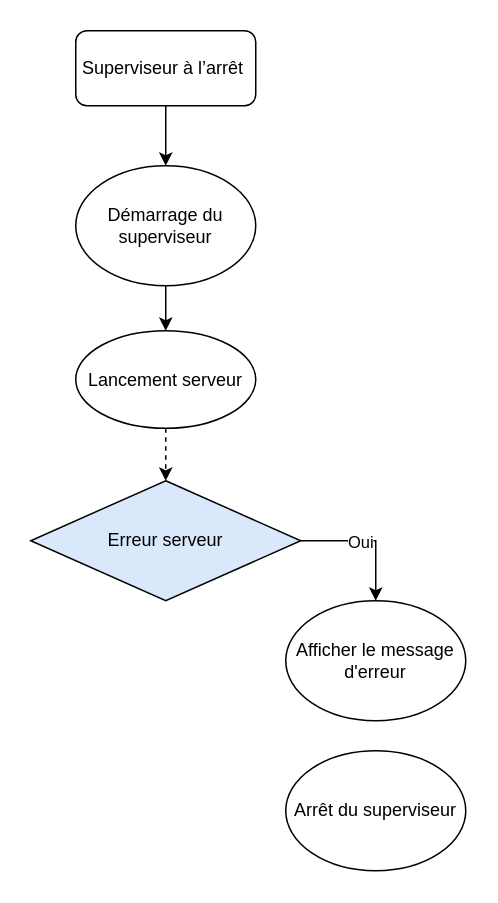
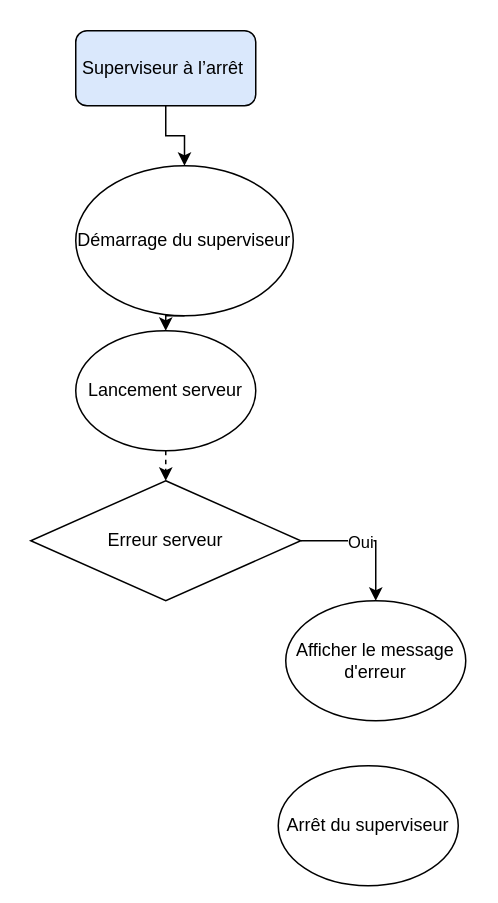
(166, 68) -> (166, 68)
(166, 226) -> (185, 241)
(166, 380) -> (166, 391)
(166, 541) -> (166, 541)
(376, 811) -> (368, 826)
